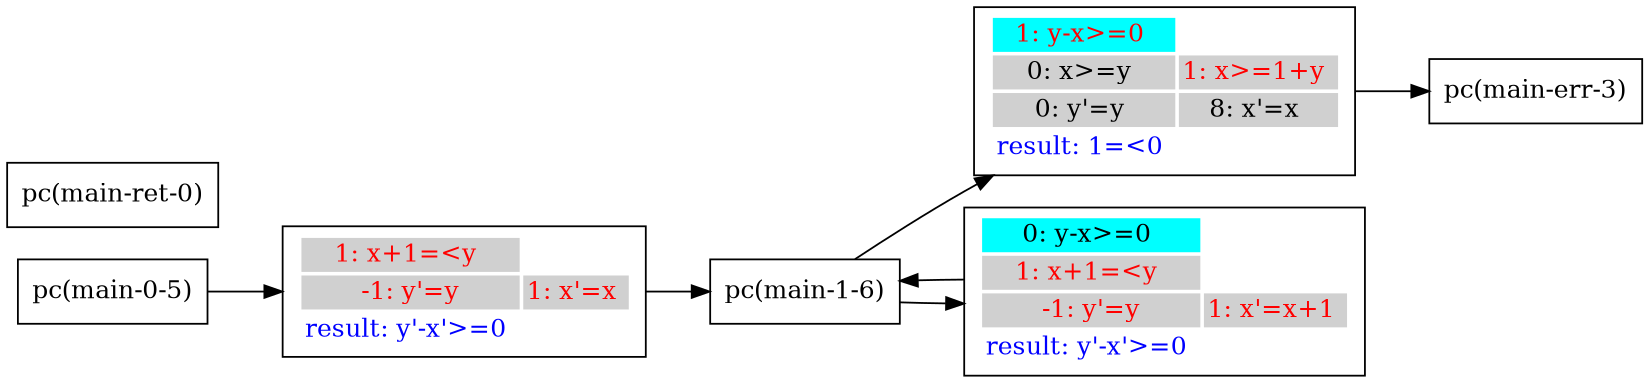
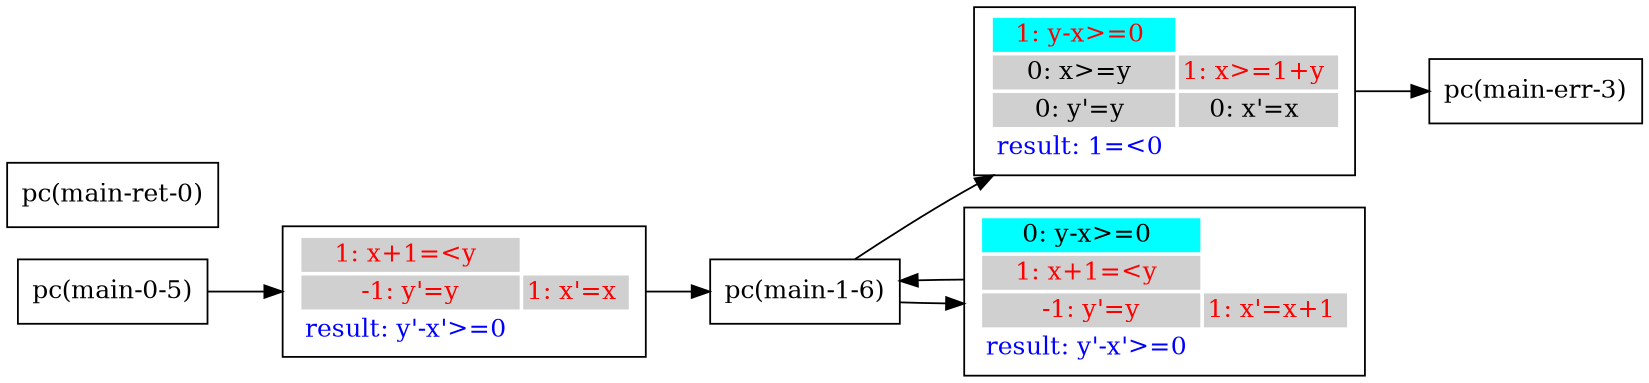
(1258, 109) -> (1258, 109)
